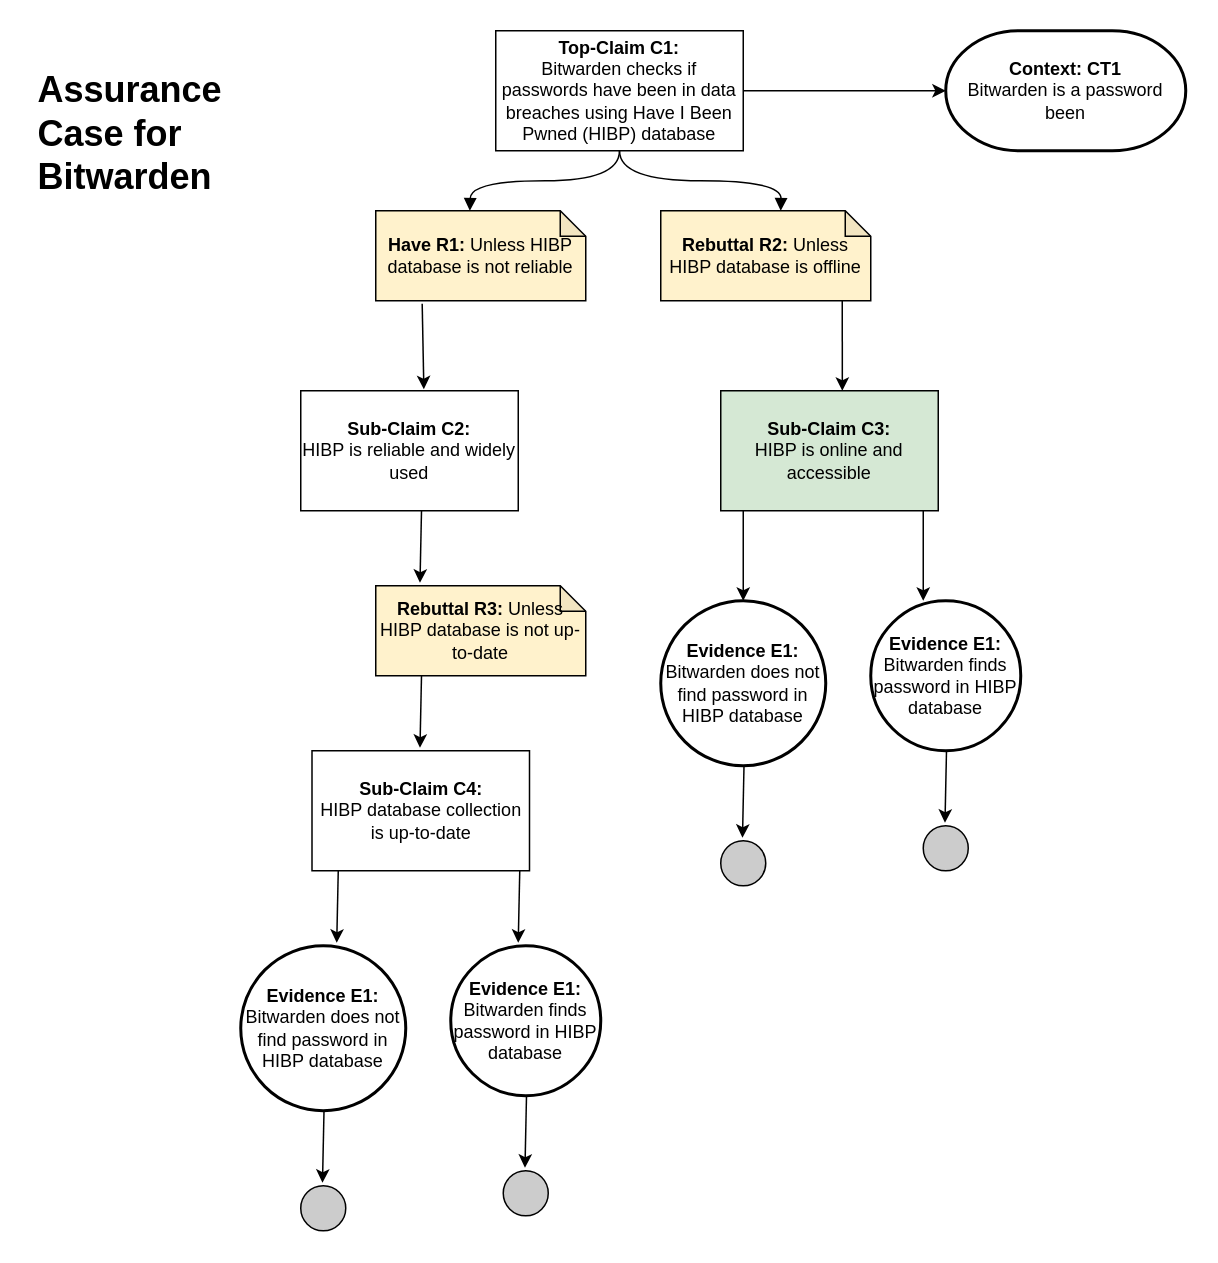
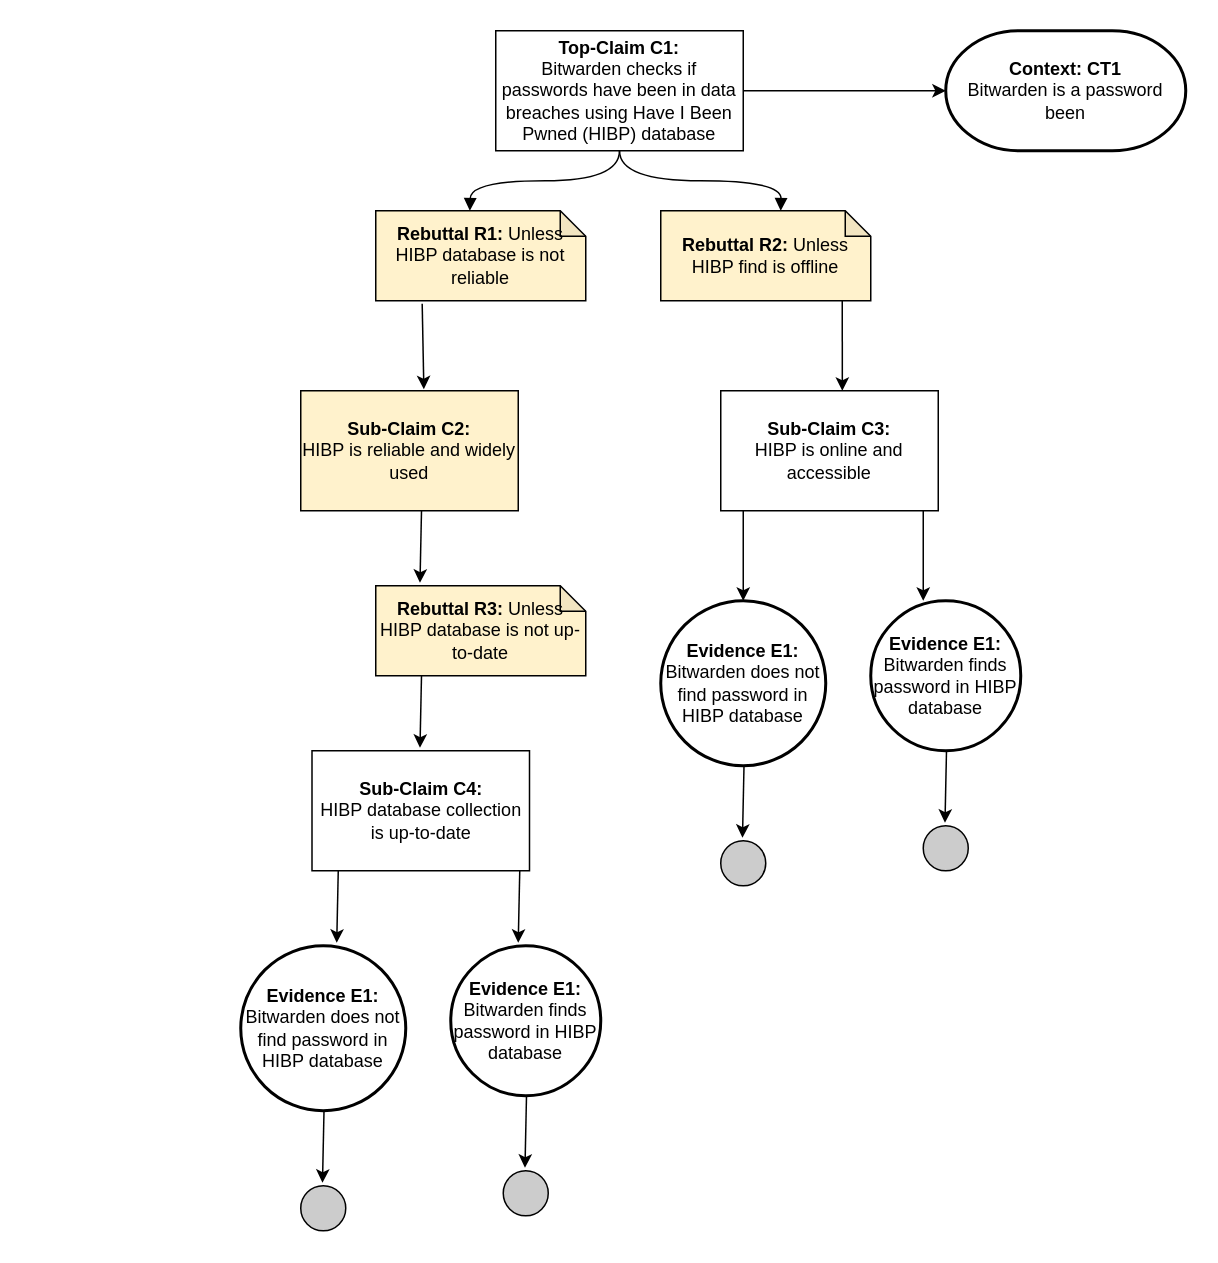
(173, 173) -> none
(481, 256) -> (481, 256)
(766, 256) -> (766, 256)
(410, 451) -> (410, 451)
(830, 451) -> (830, 451)
